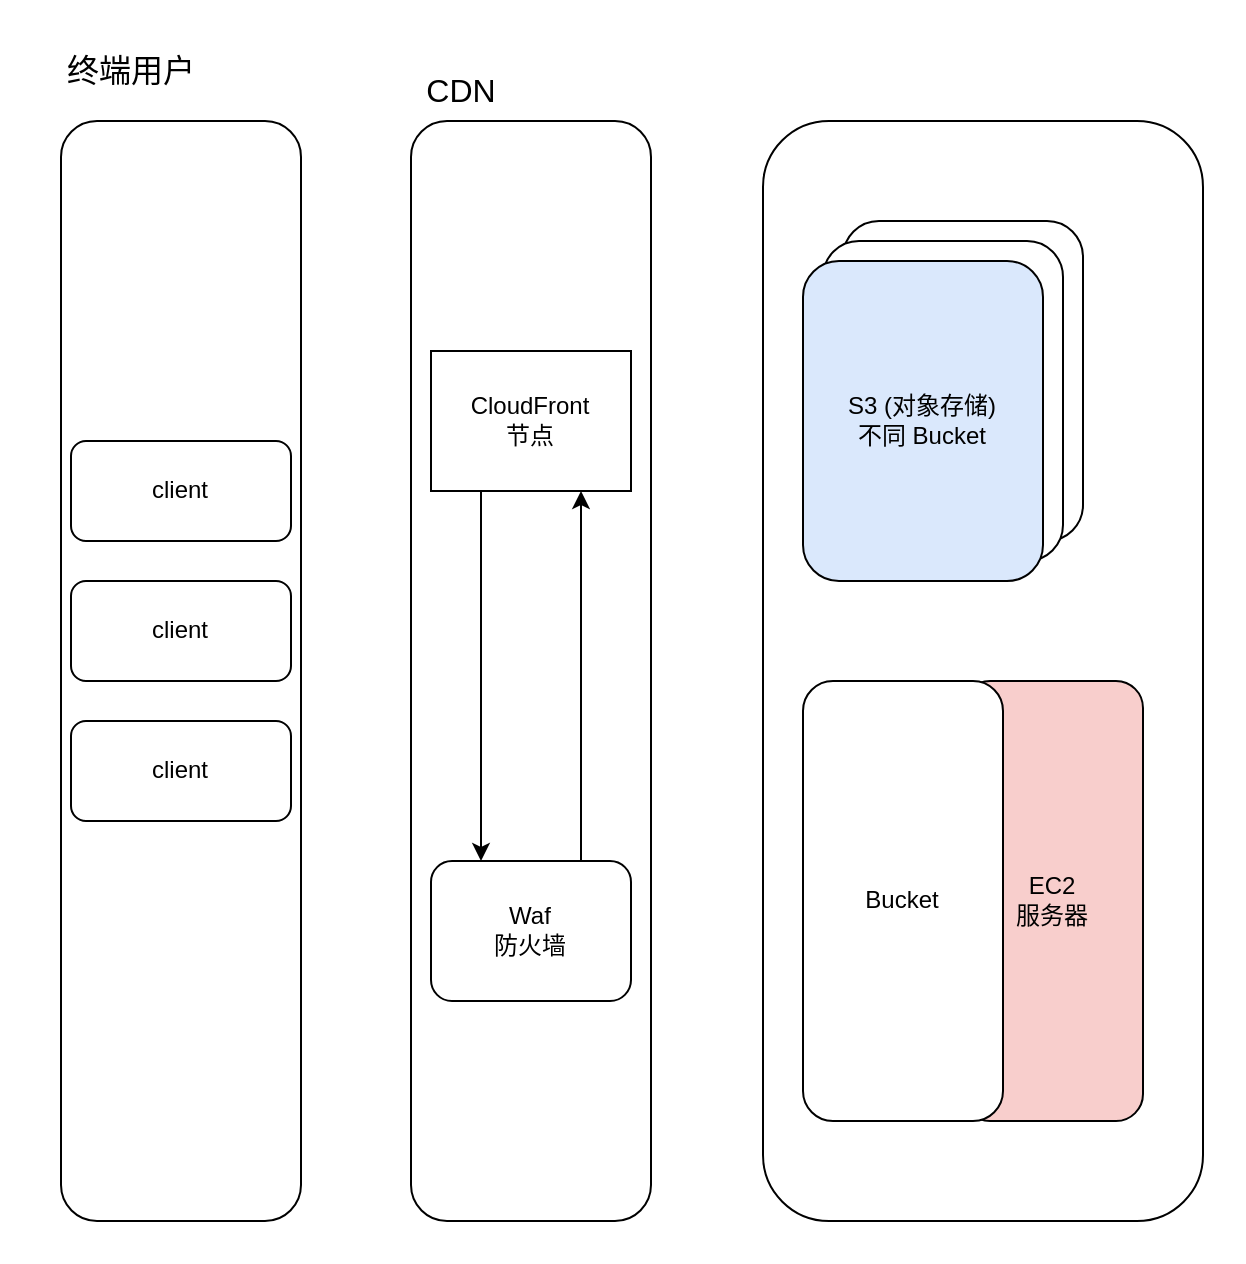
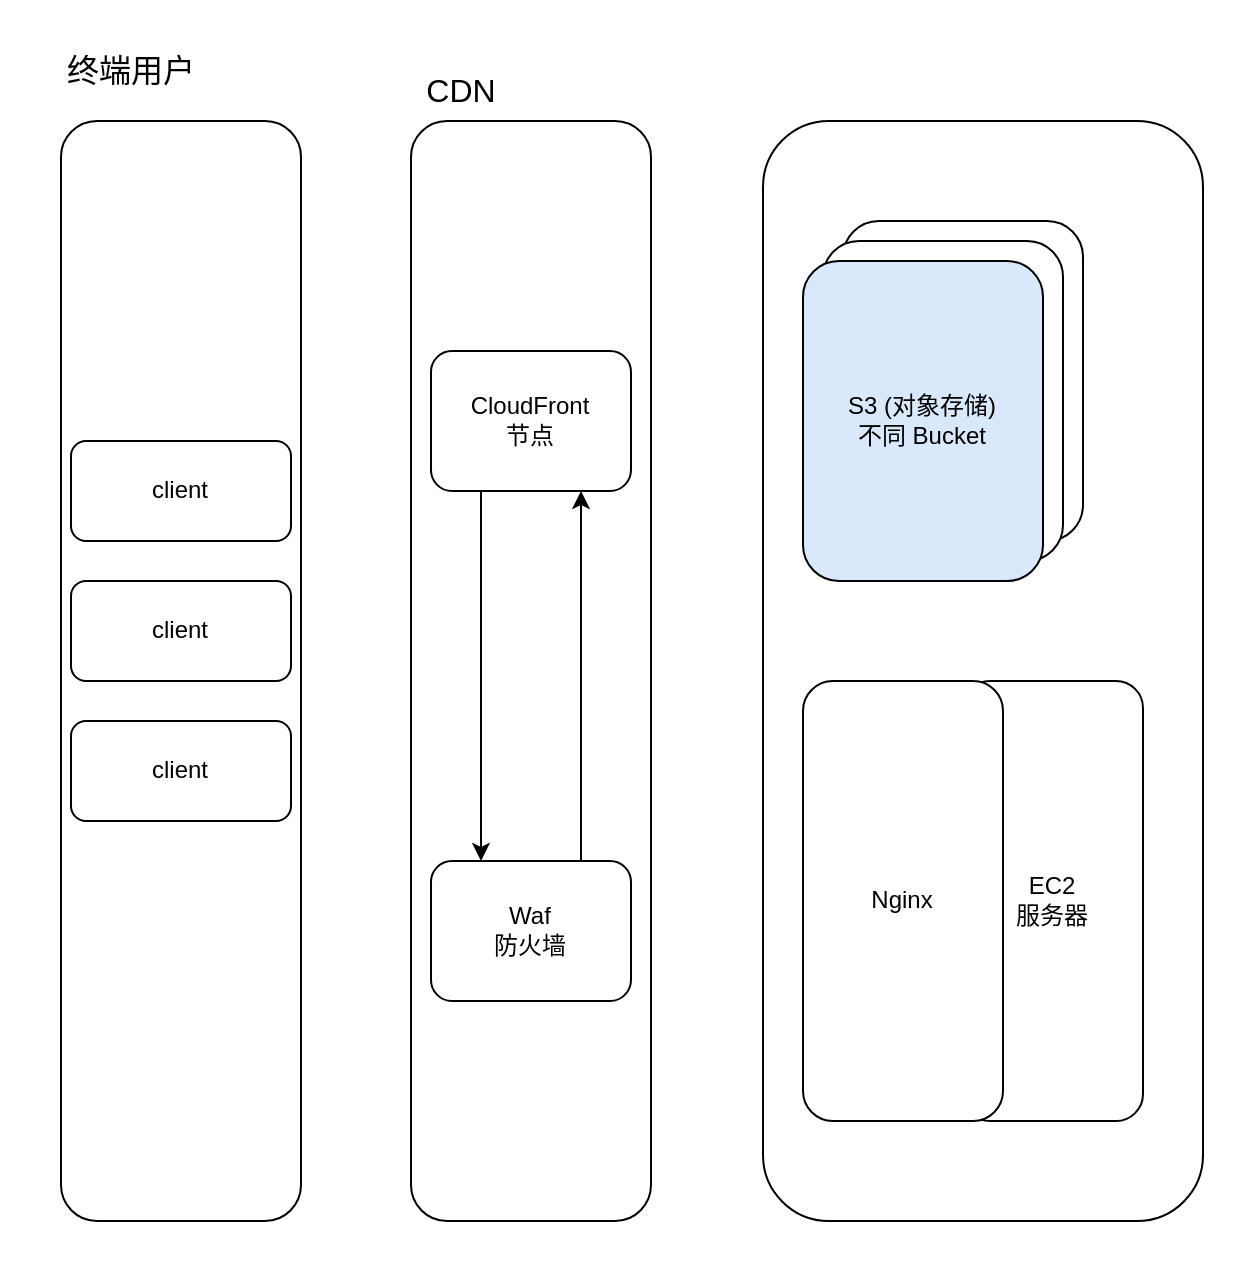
(531, 421) -> (531, 421)
(903, 901) -> (903, 901)
(1053, 901) -> (1053, 901)
